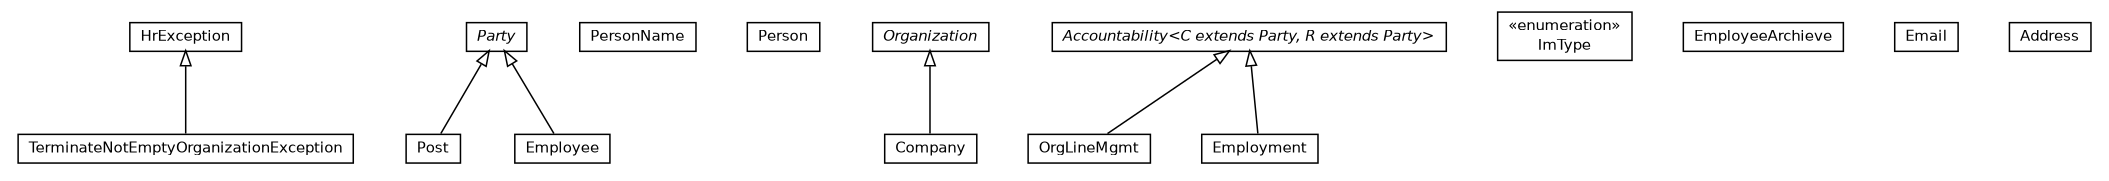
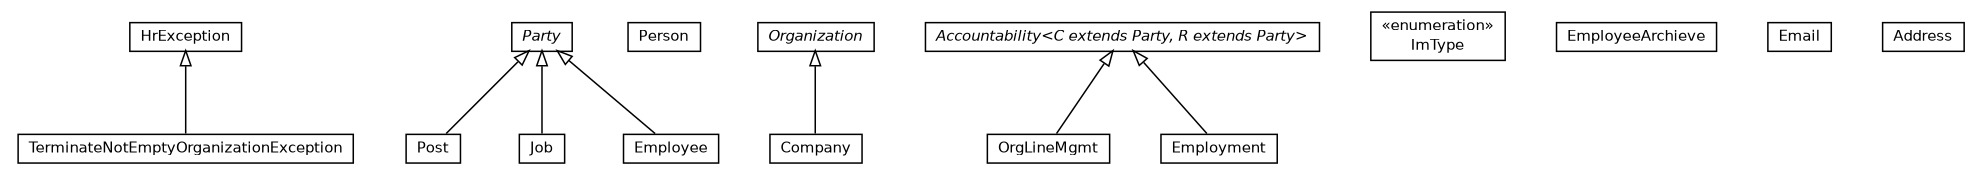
(637, 36) -> none
none -> (542, 148)
